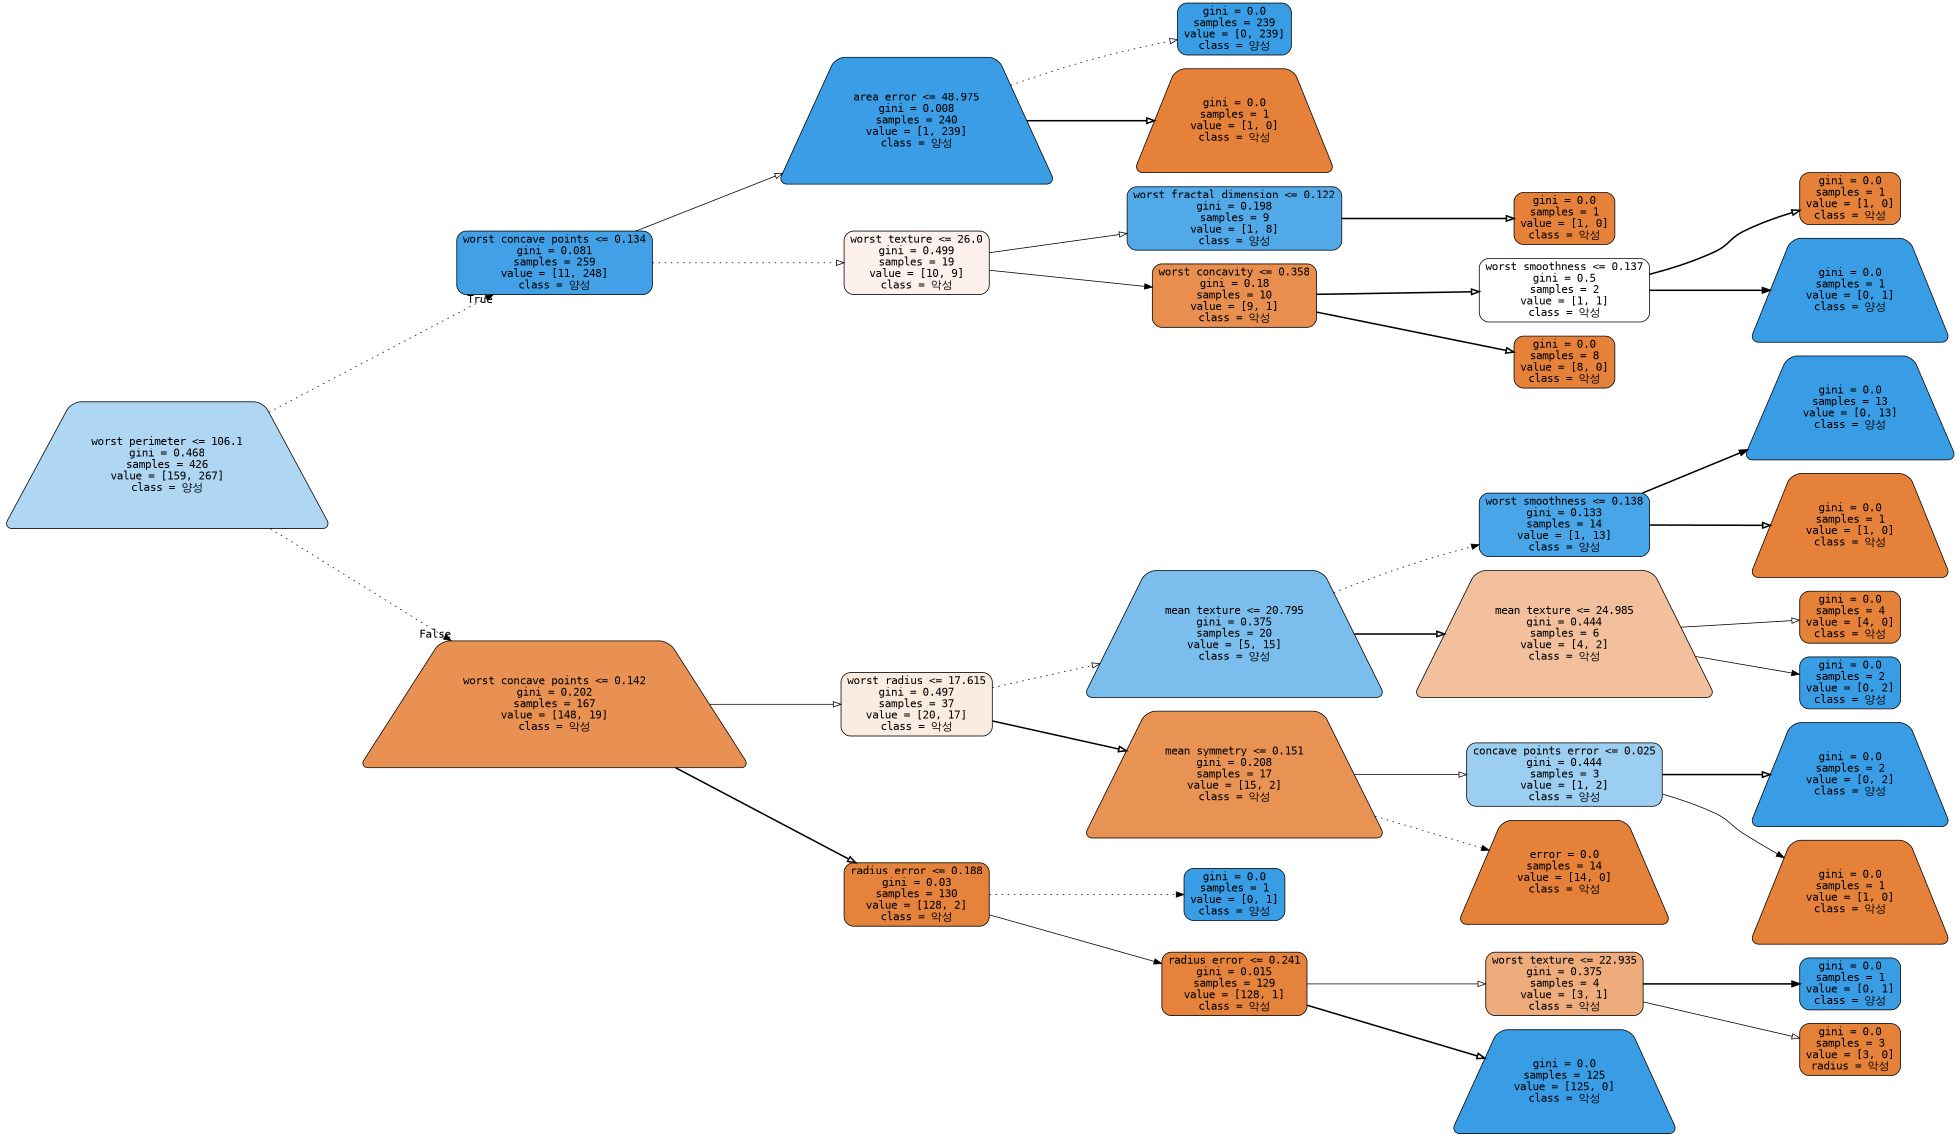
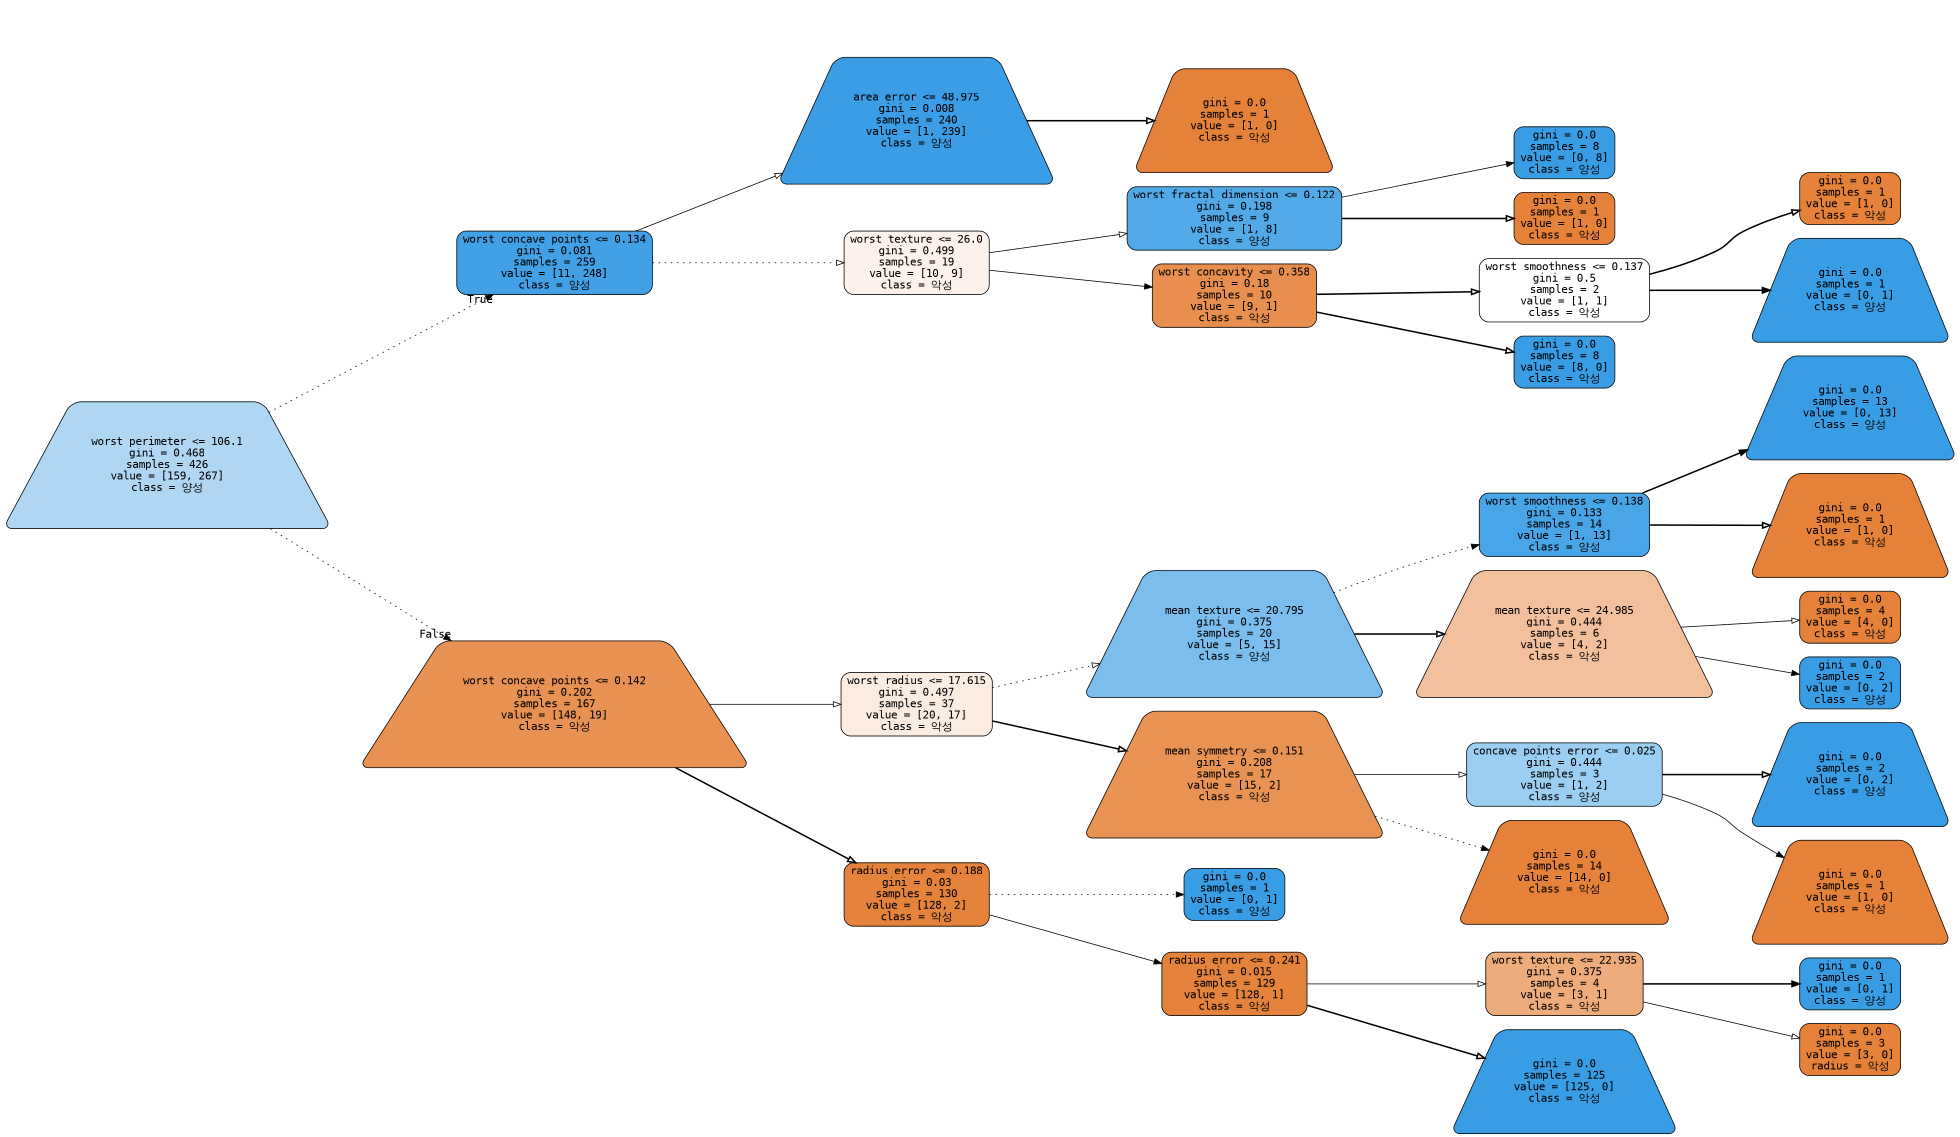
(1234, 29) -> none
none -> (1564, 153)
(1564, 362) -> (1564, 362)
(1564, 872) -> (1564, 872)
